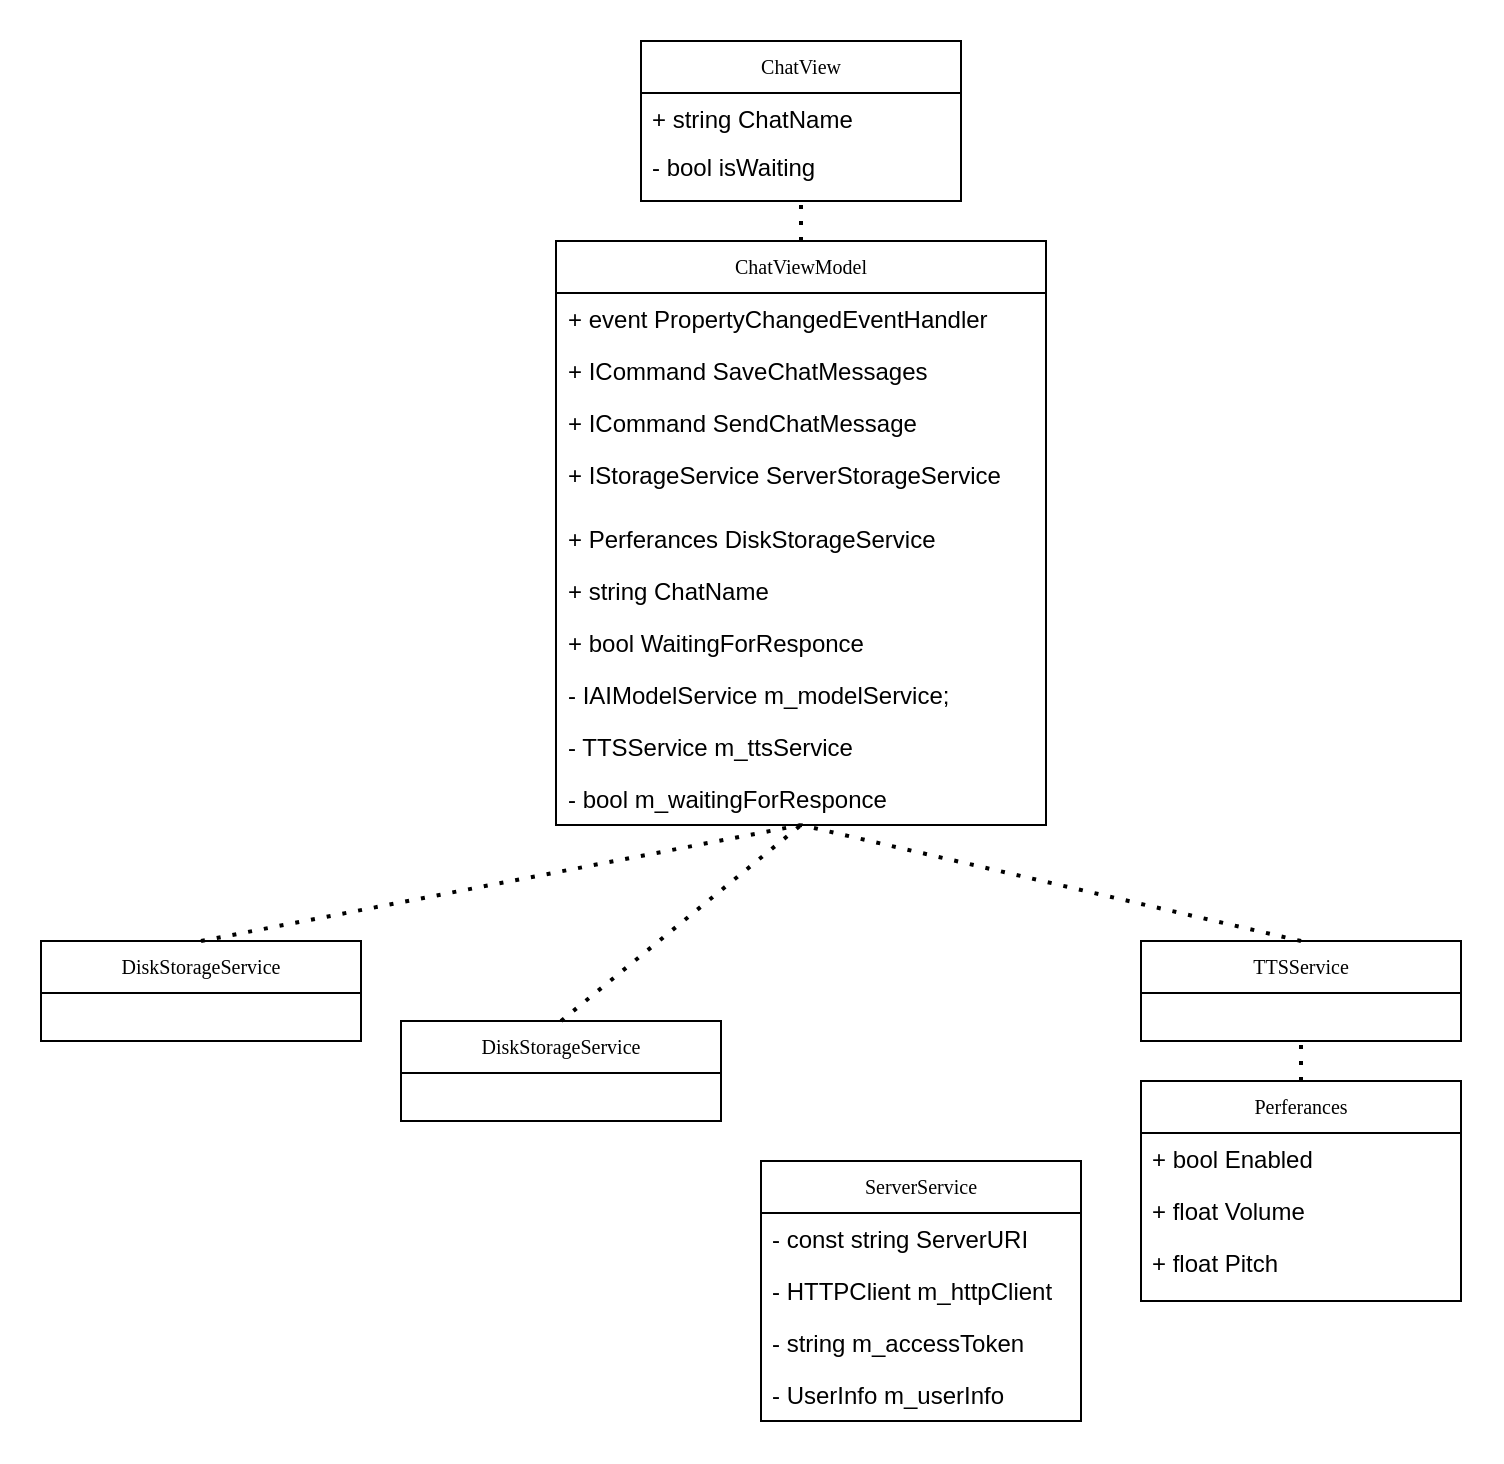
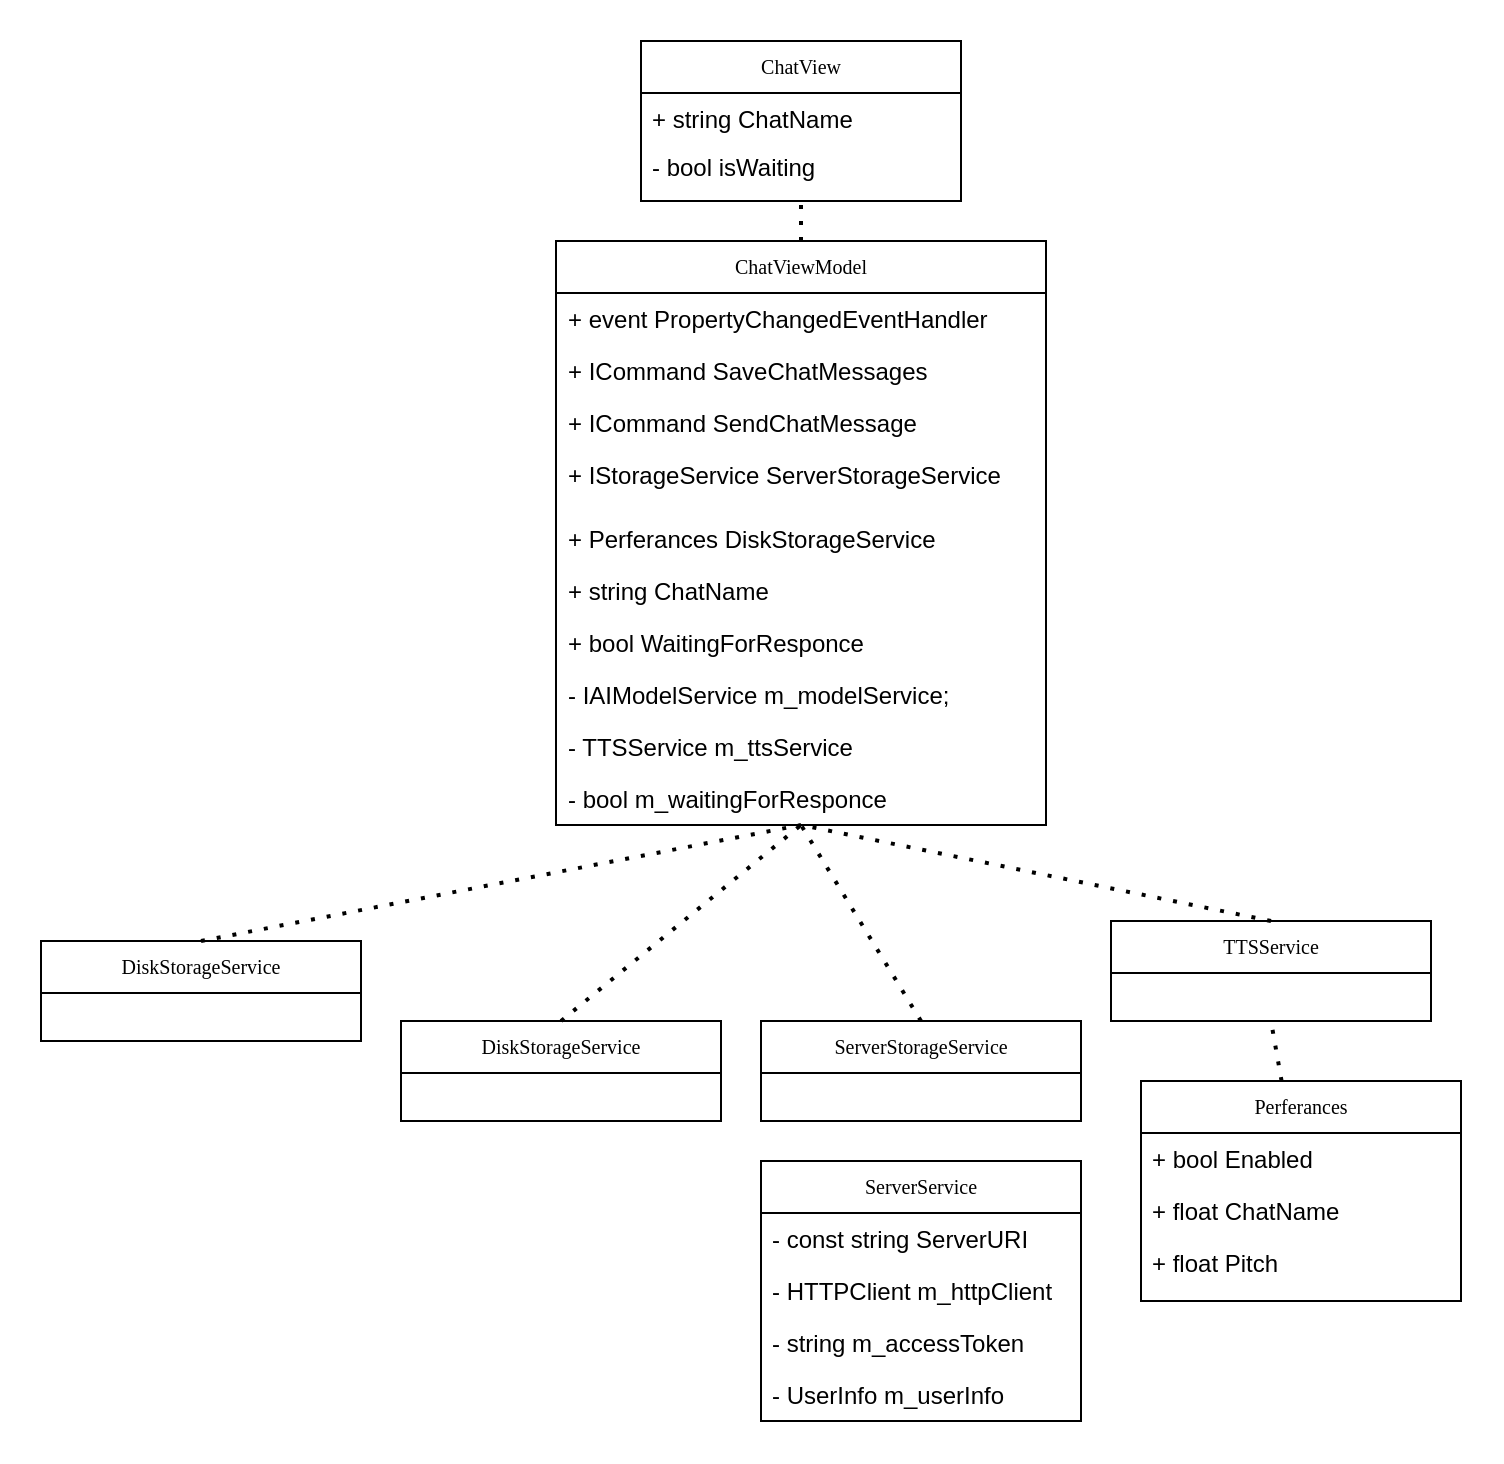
none -> (861, 923)
(1301, 991) -> (1271, 971)
none -> (921, 1071)
(1235, 1213) -> (1251, 1213)
